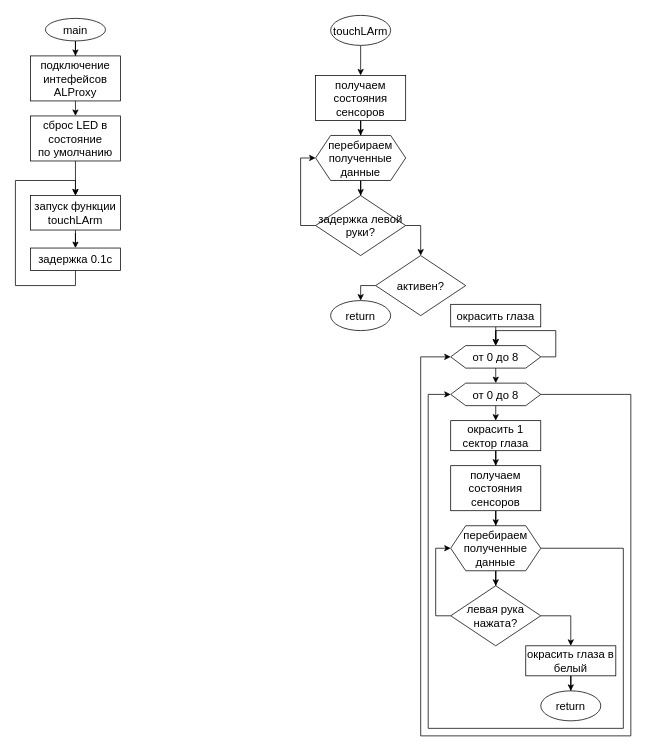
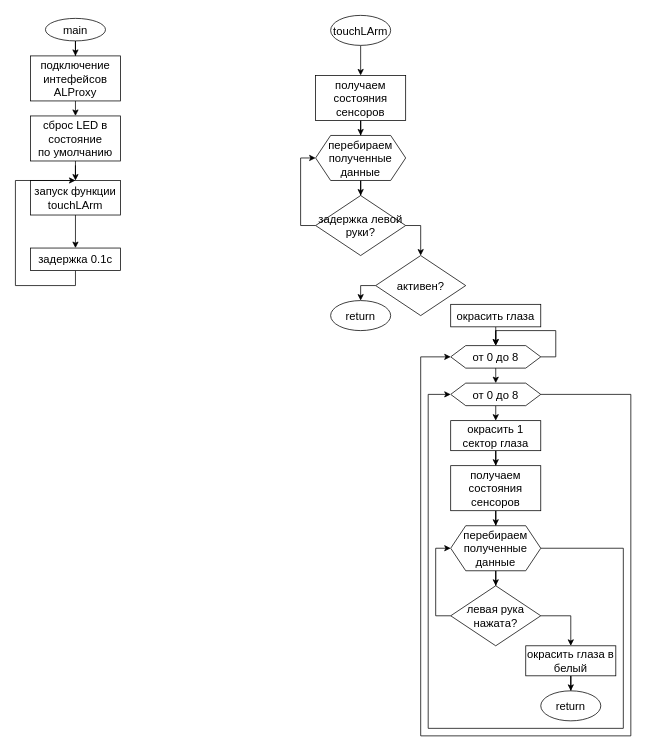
(75, 213) -> (75, 198)
